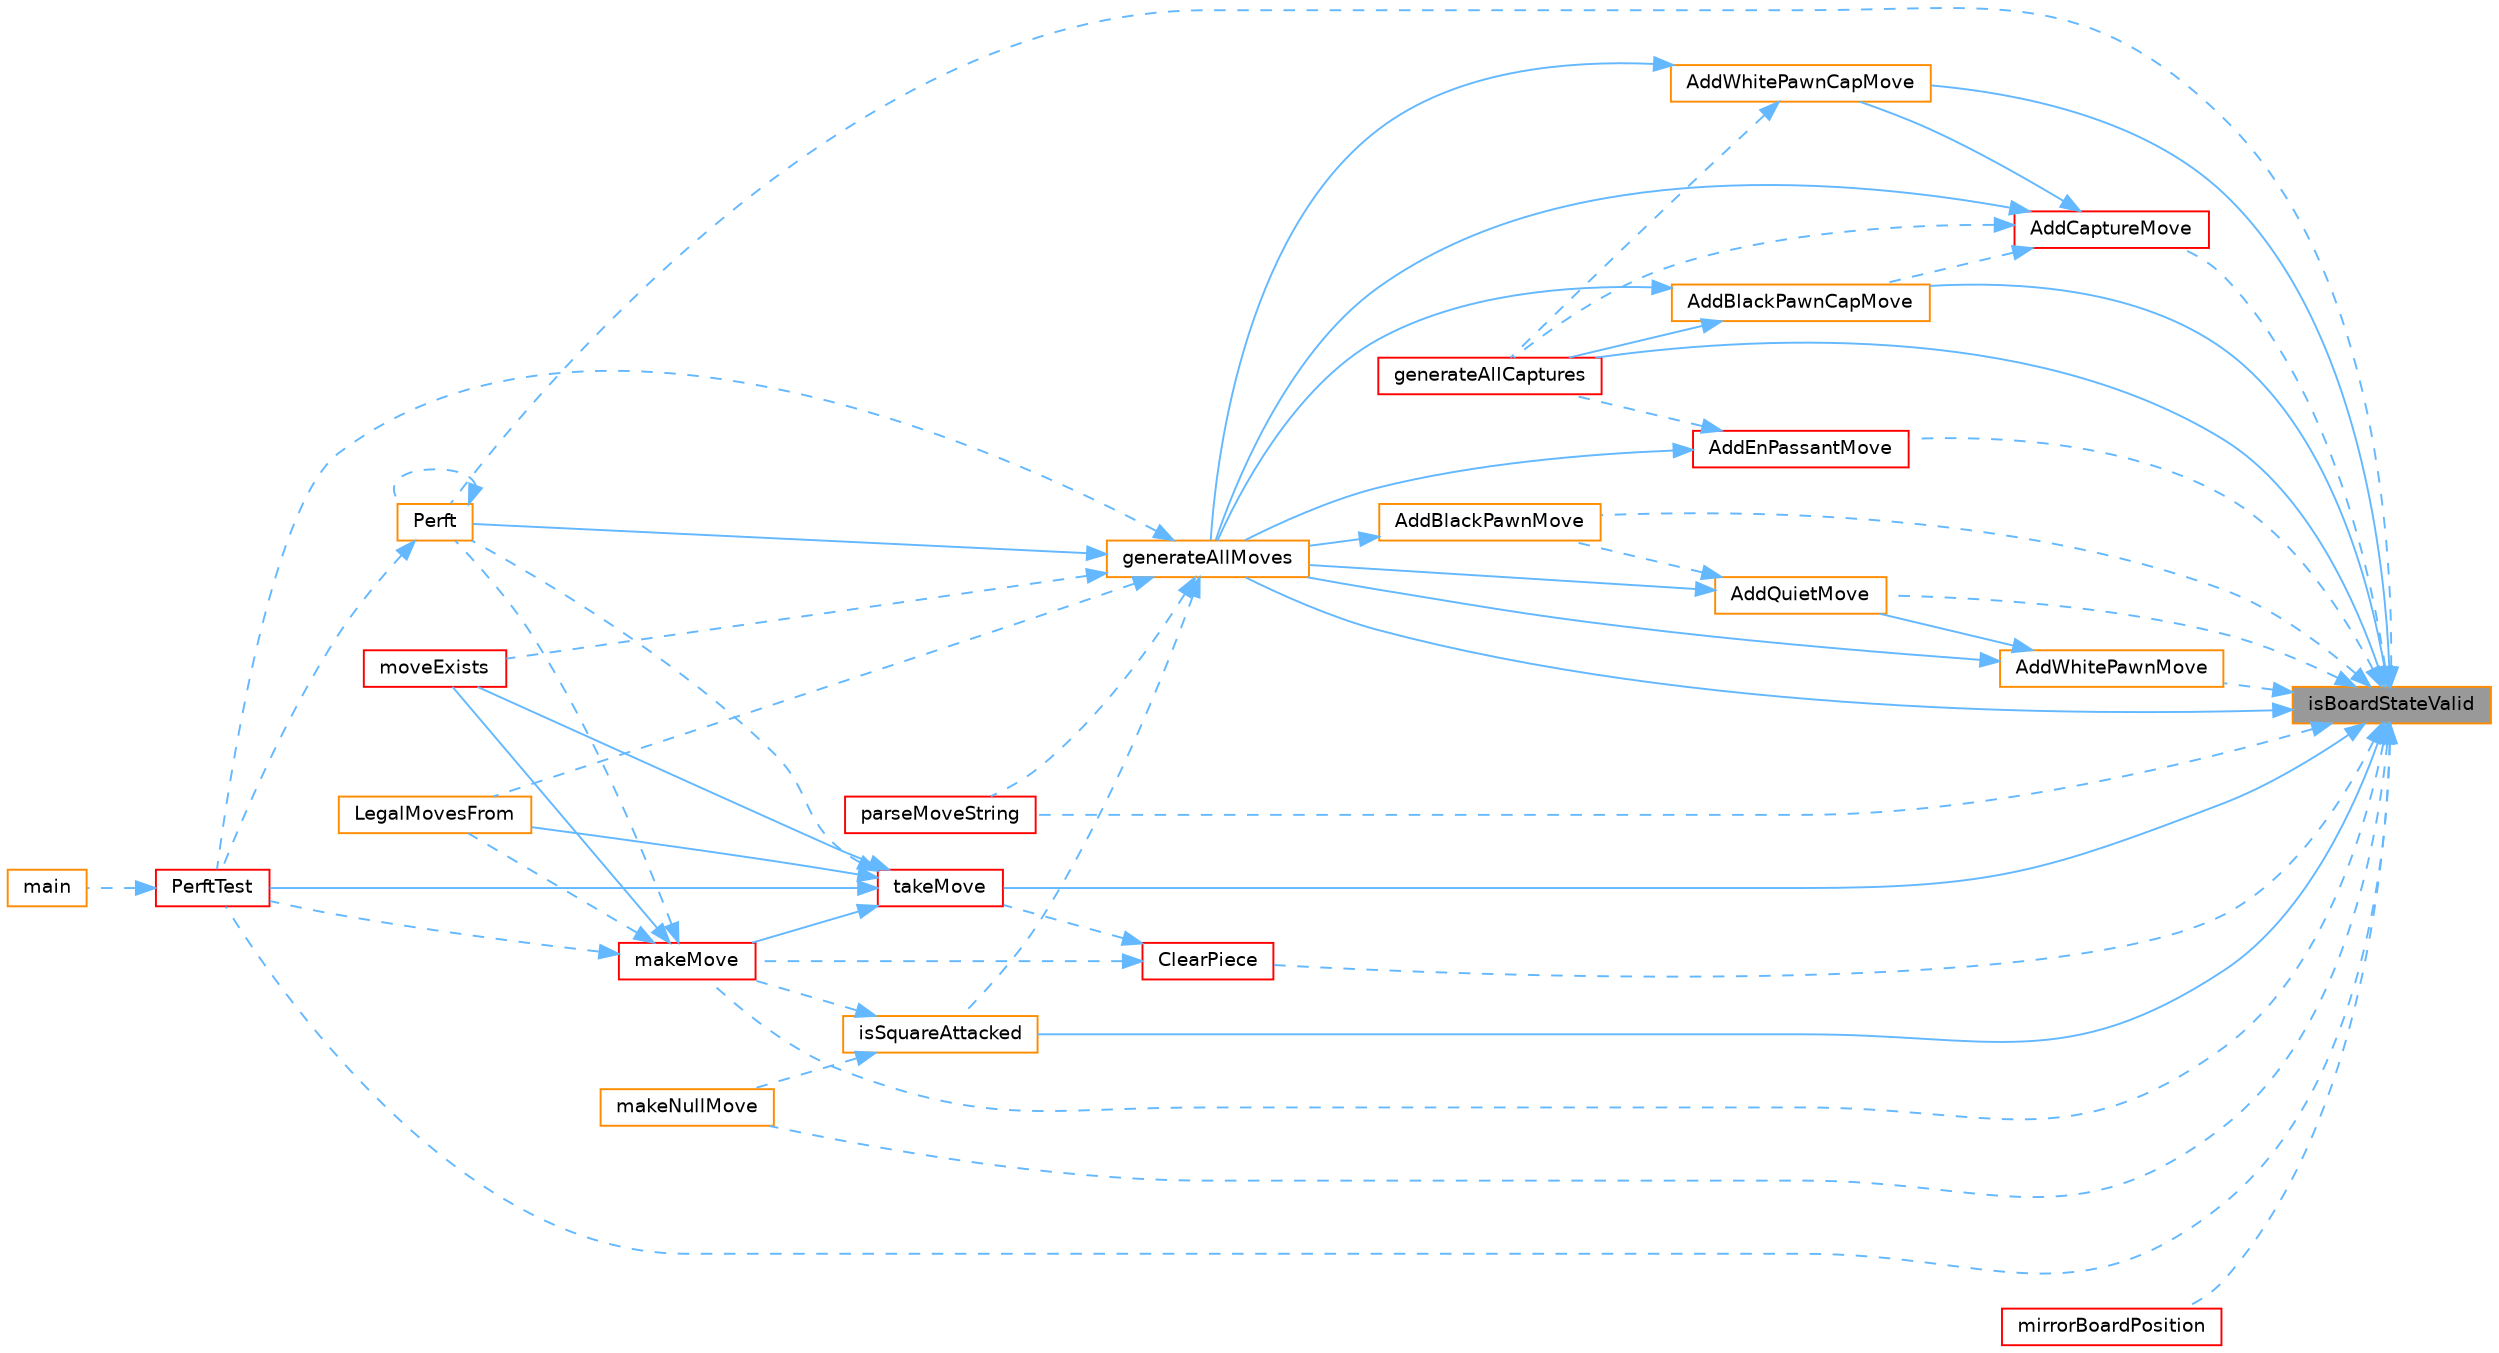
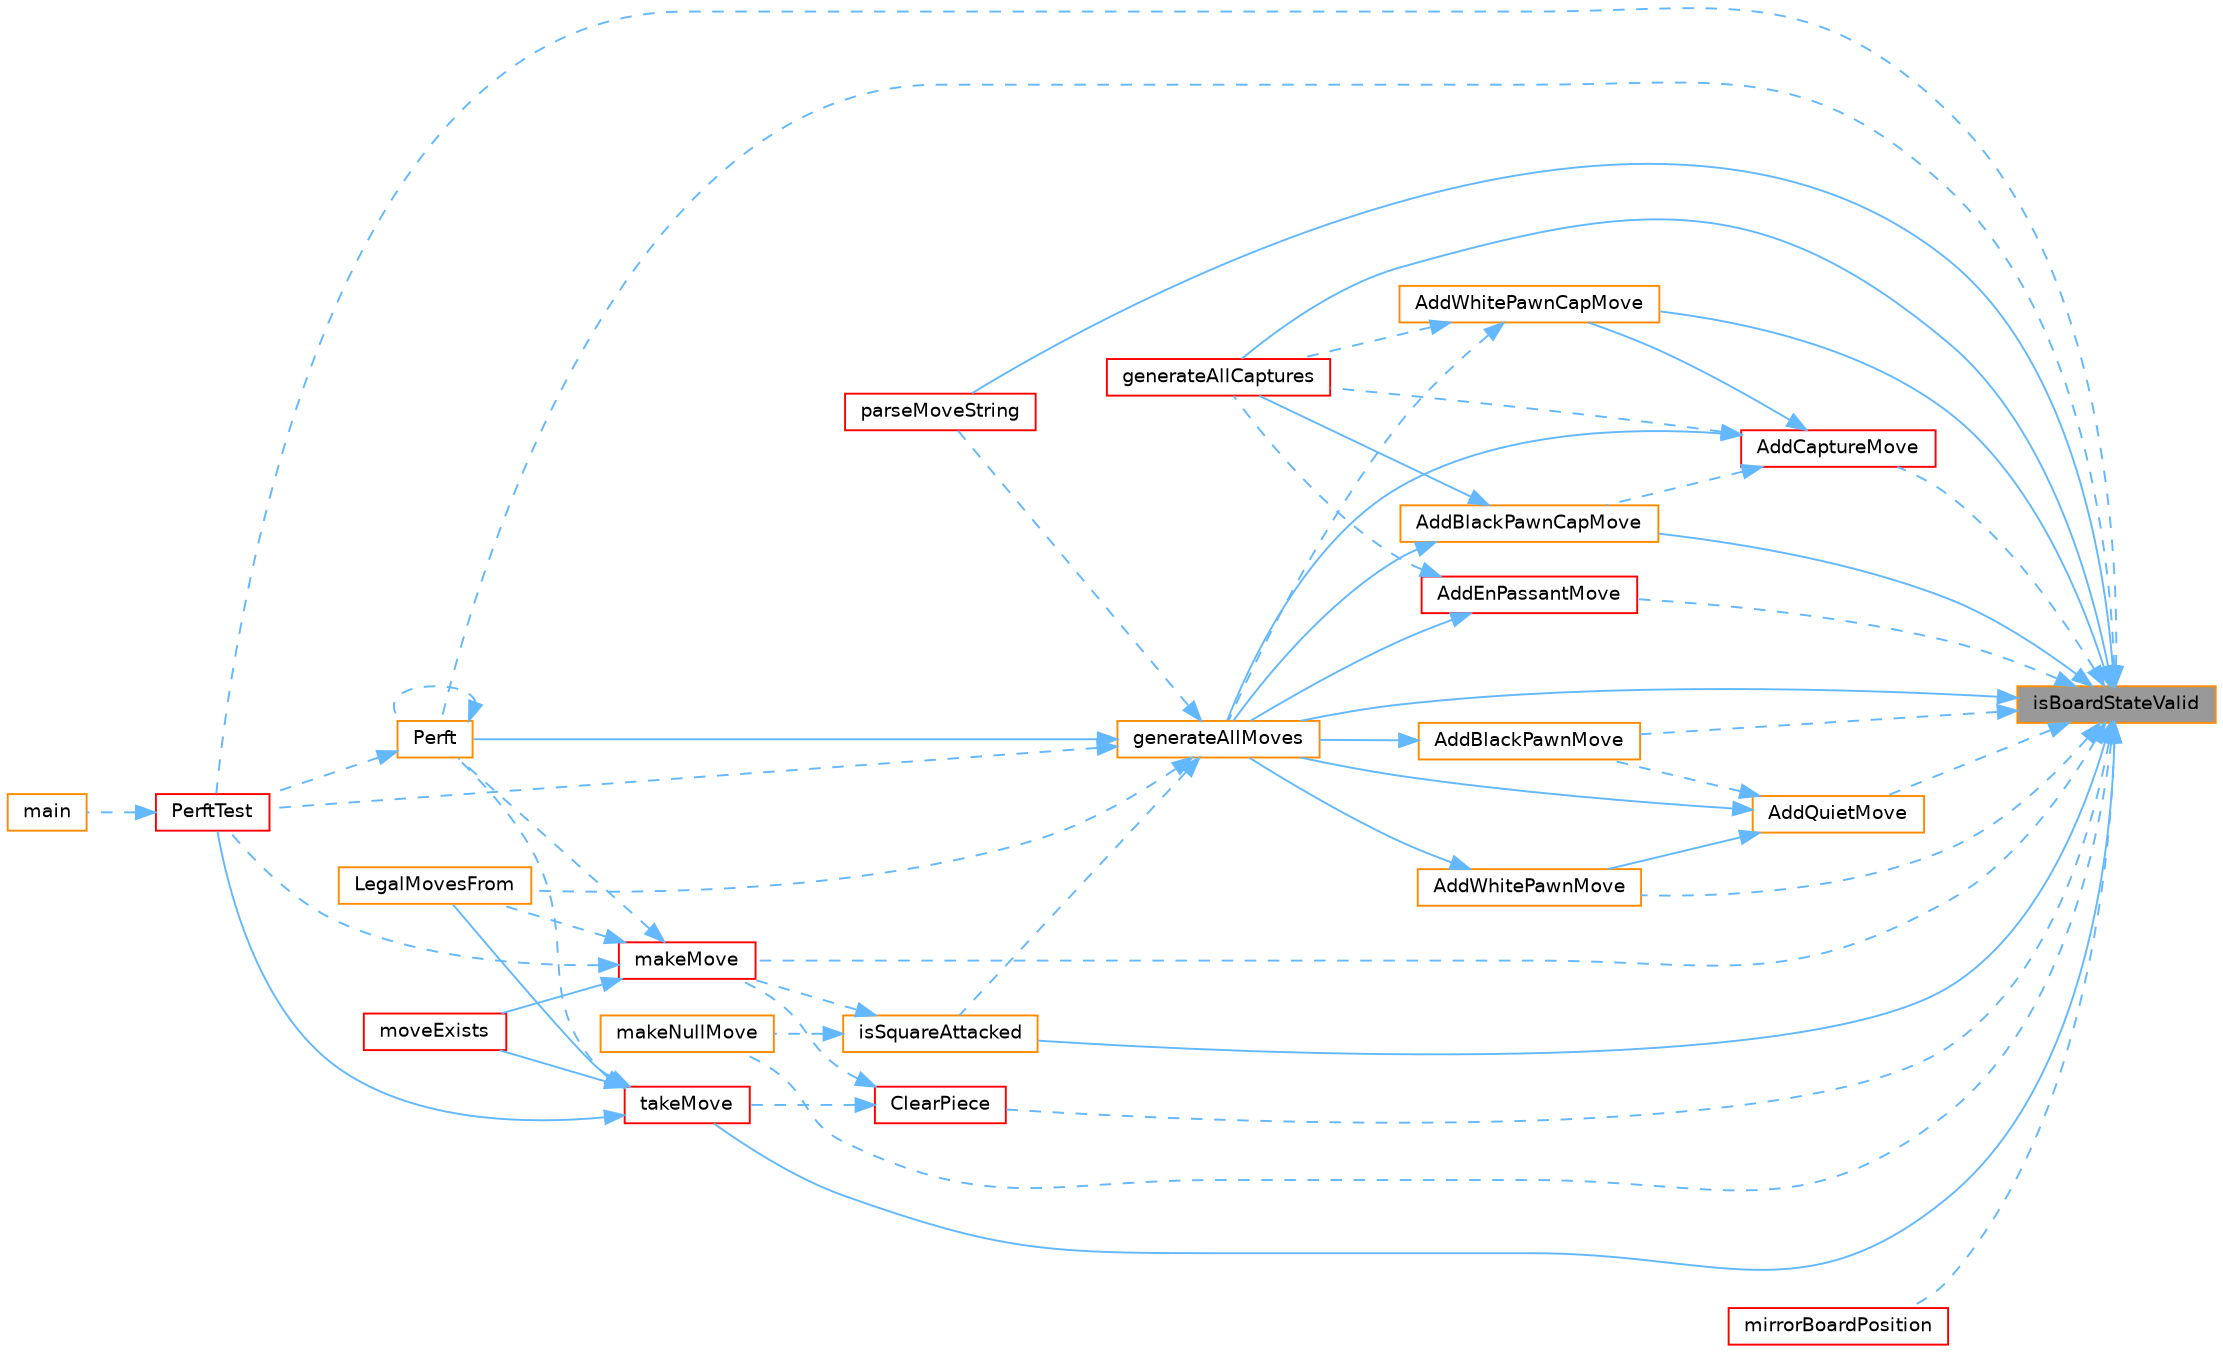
(1321, 190) -> (1332, 523)
(797, 617) -> none
(1946, 630) -> (1674, 853)
(1679, 815) -> (1672, 165)
(805, 927) -> none
